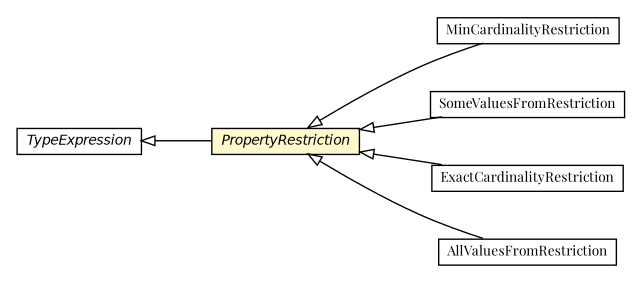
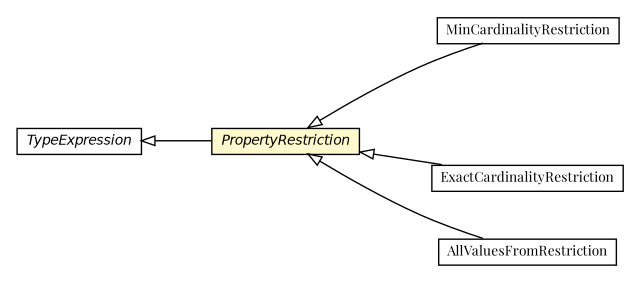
(528, 104) -> none
